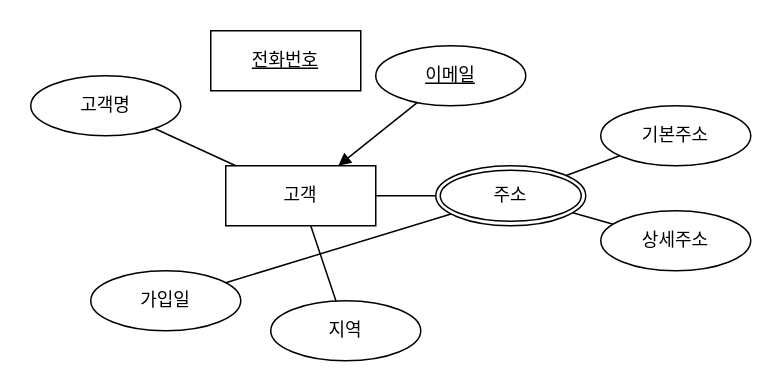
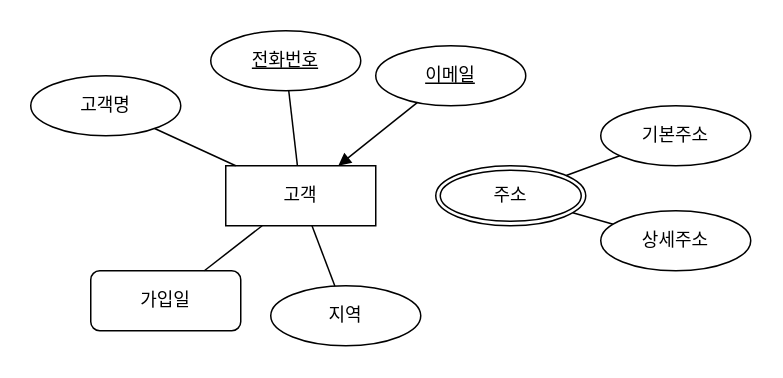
(286, 61) -> (286, 61)
none -> (293, 128)
(406, 196) -> none
(338, 248) -> (233, 249)
(166, 301) -> (166, 301)
(346, 331) -> (346, 316)
